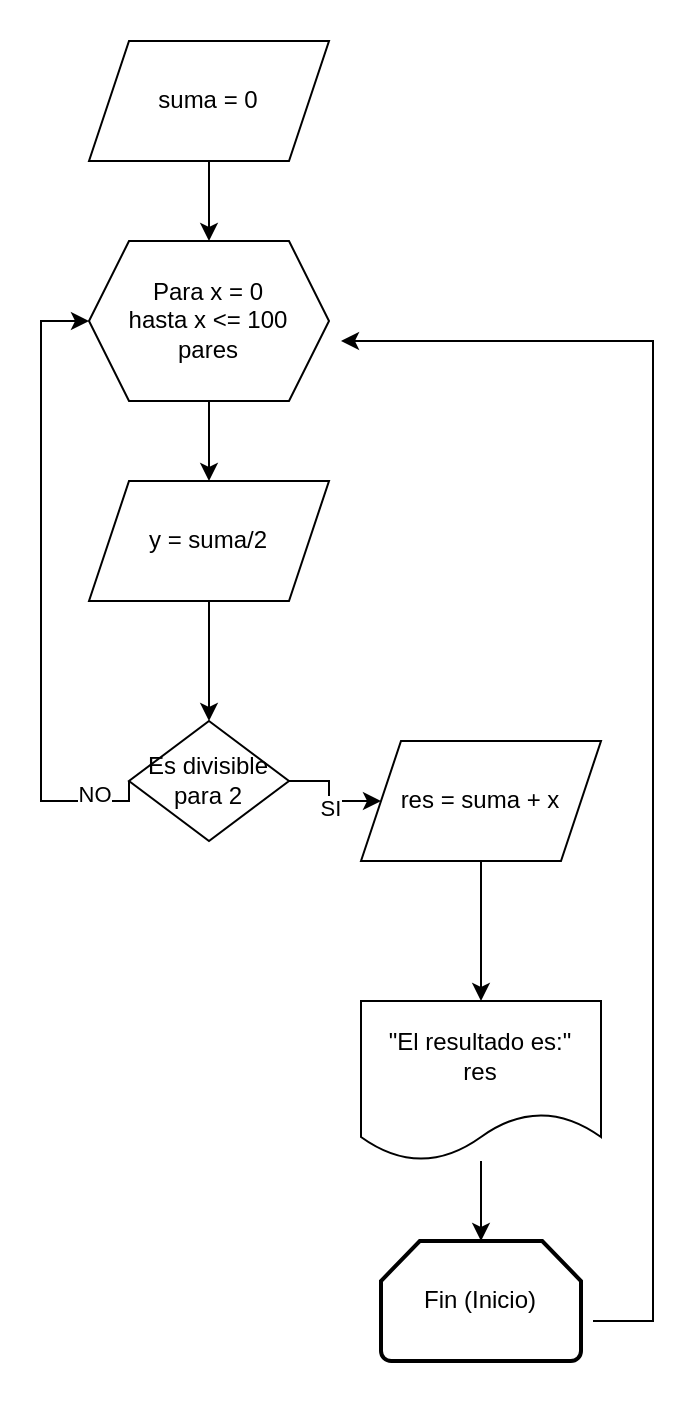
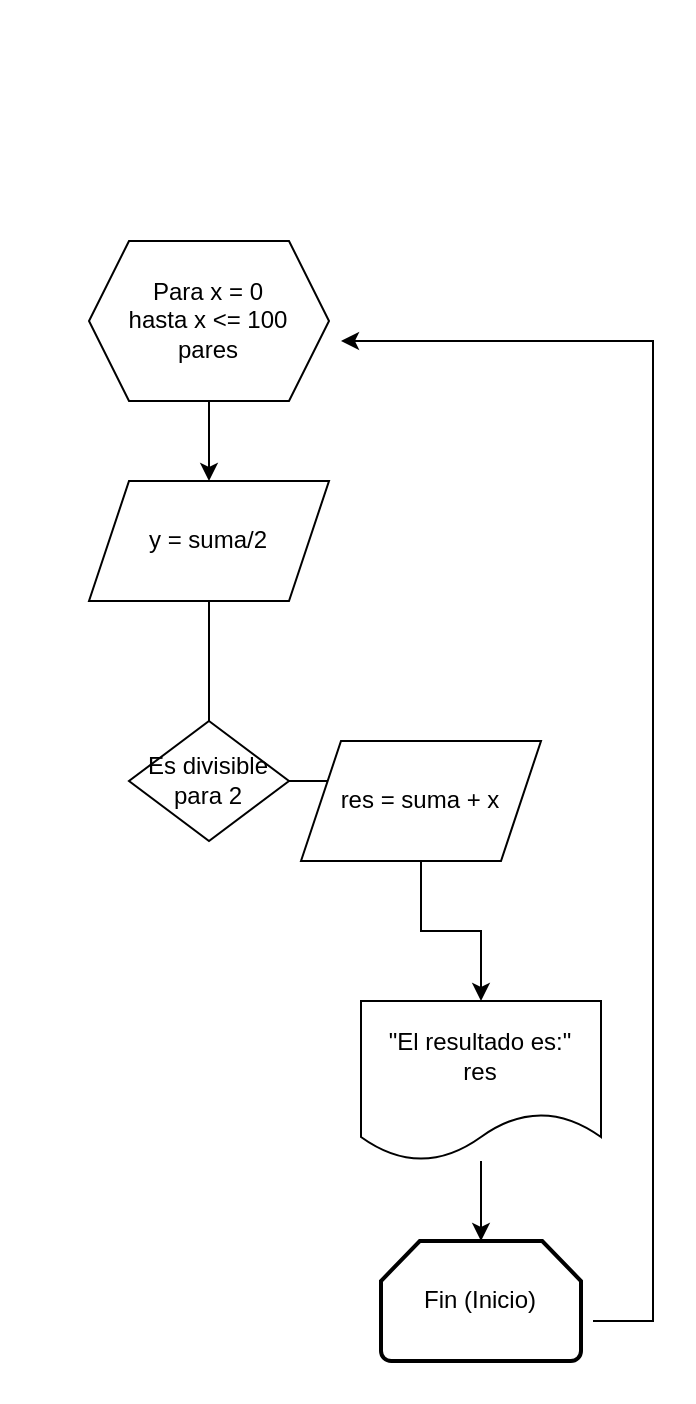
(209, 101) -> none
(209, 194) -> none
(41, 598) -> none
(209, 706) -> (209, 711)
(481, 801) -> (421, 801)
